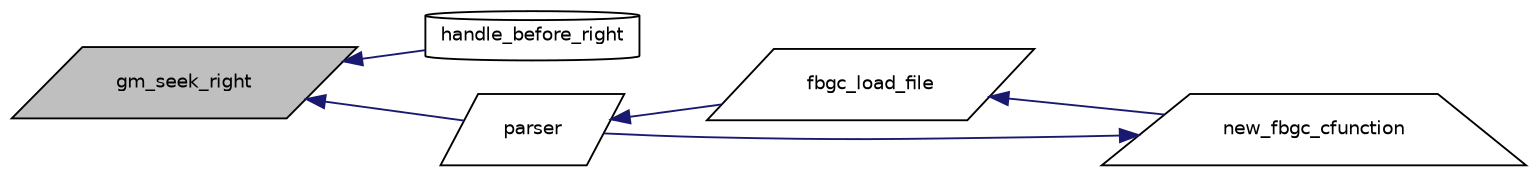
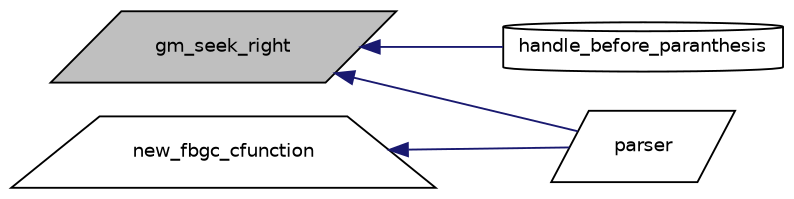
(532, 36) -> (643, 47)
(871, 85) -> none
